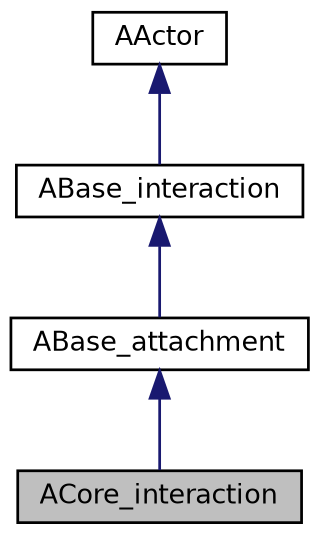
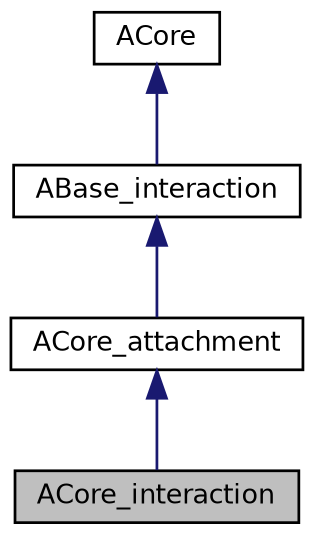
(160, 38) -> (157, 38)
(160, 344) -> (157, 344)
